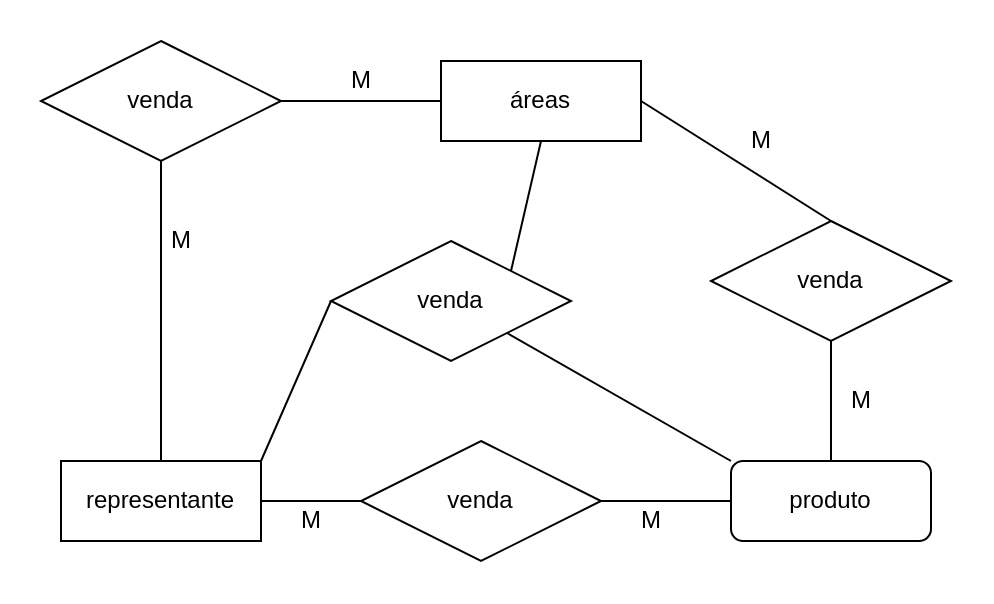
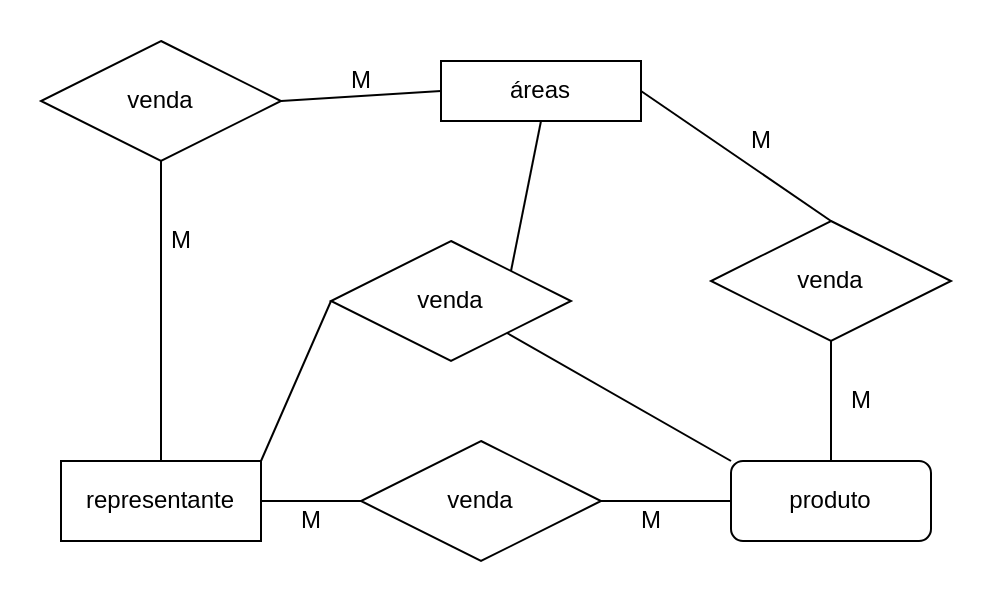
(541, 101) -> (541, 91)
